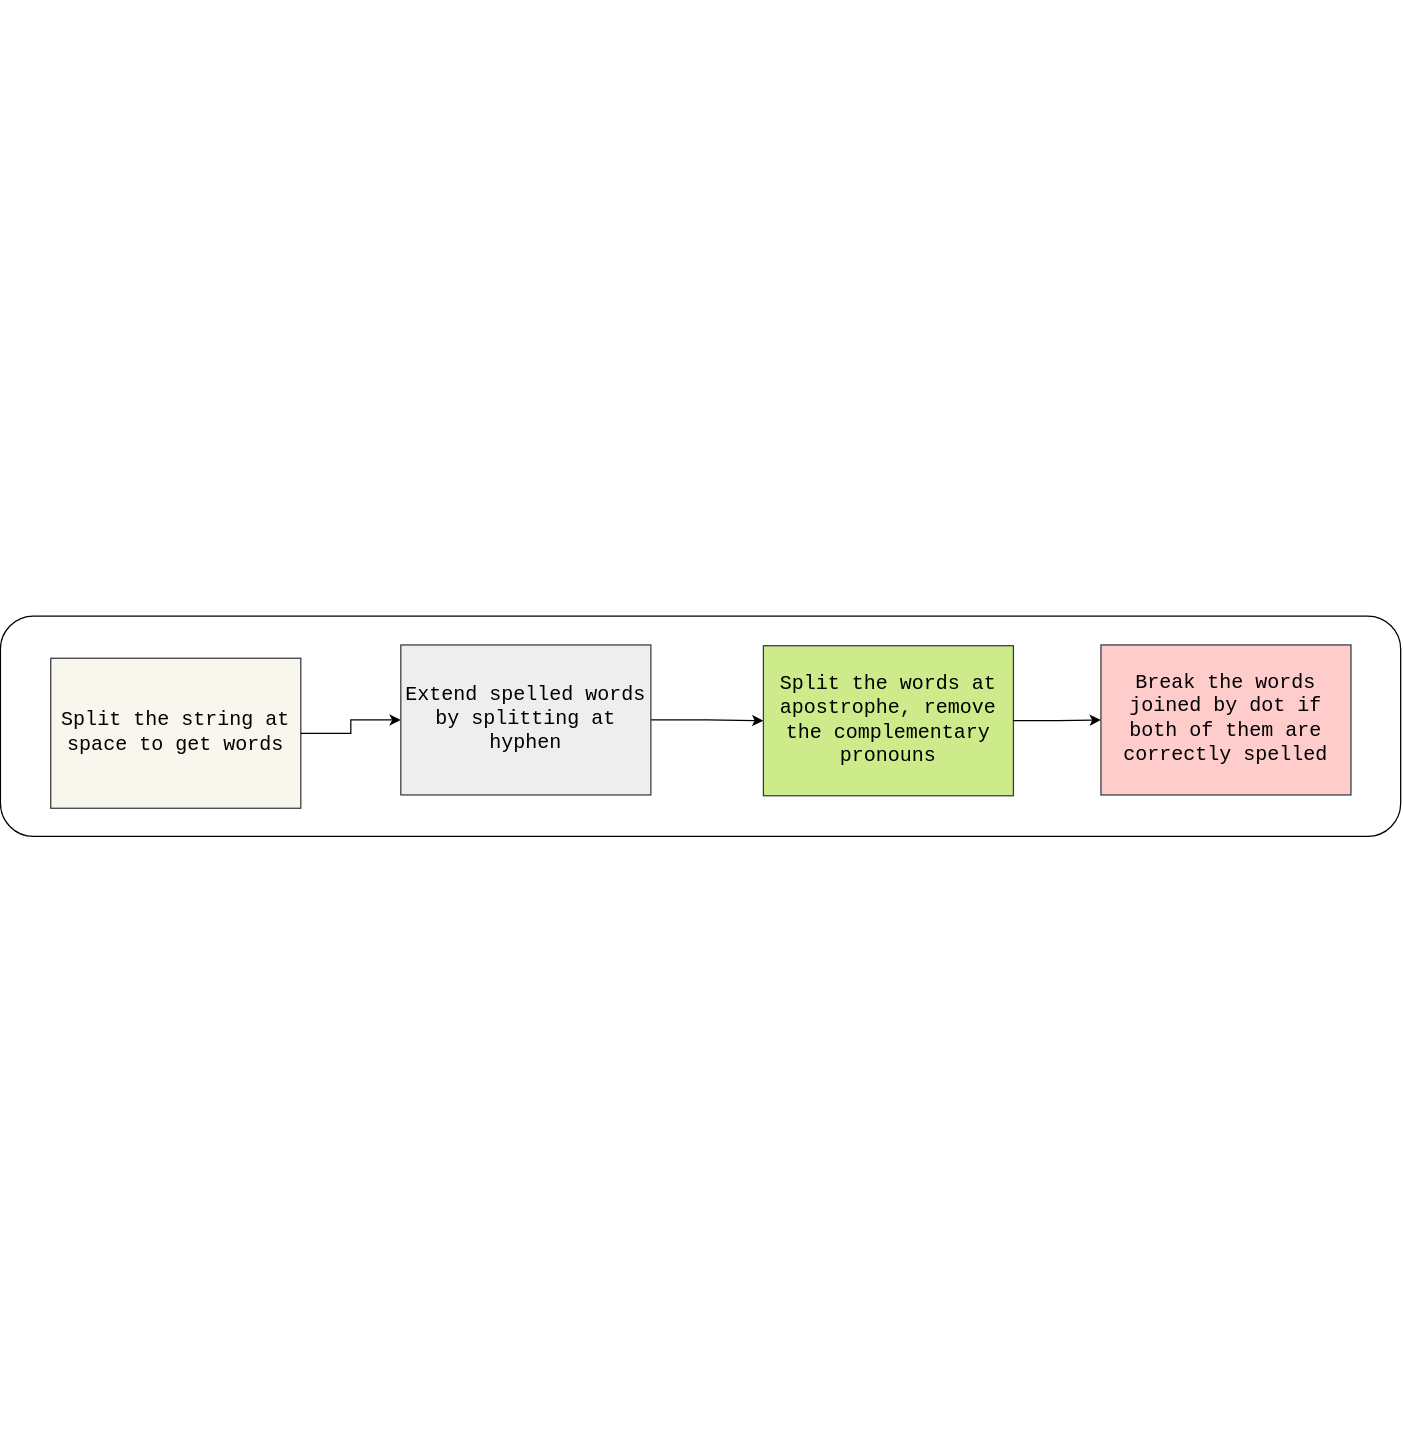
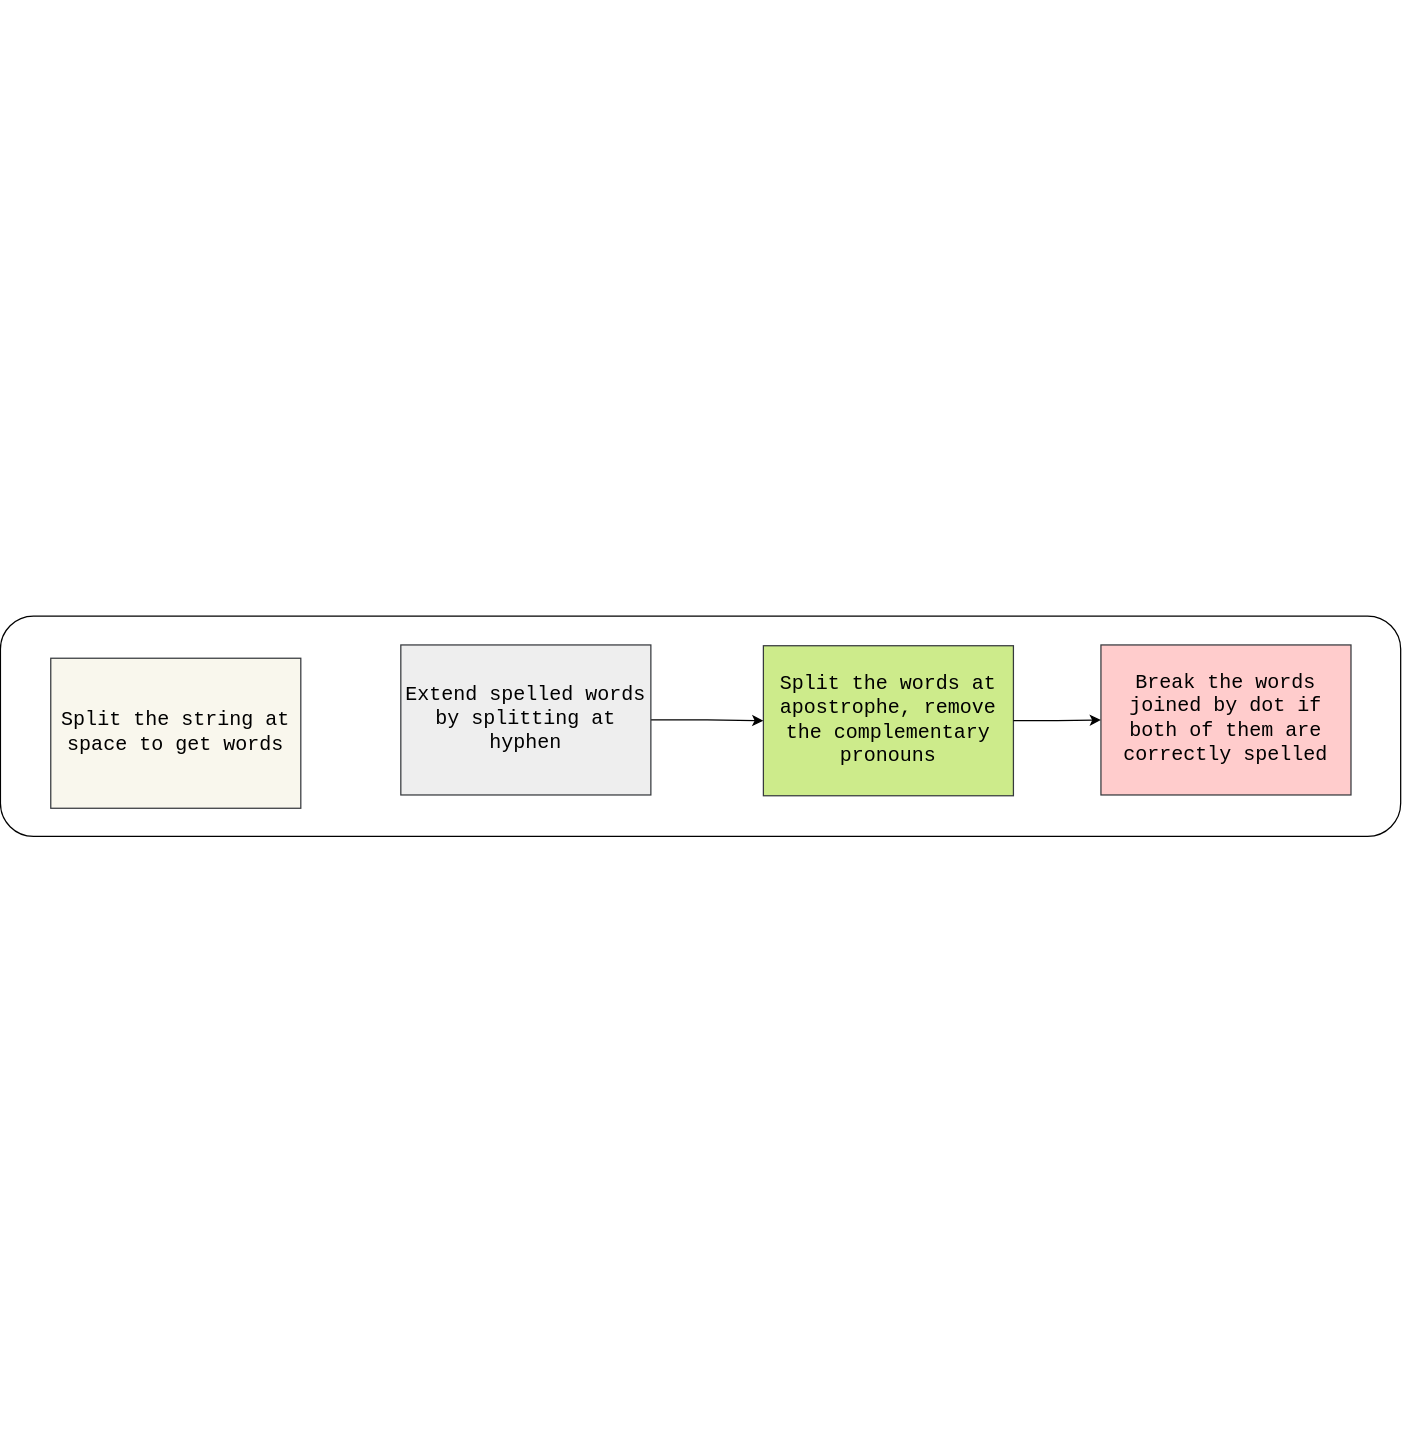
(351, 731) -> none
